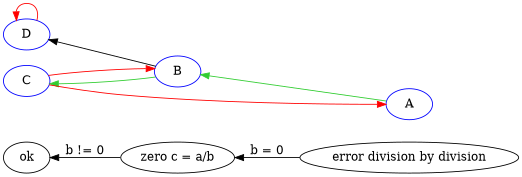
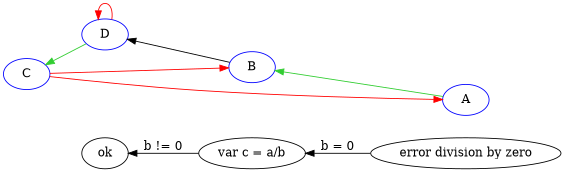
(107, 82) -> (70, 52)
(178, 158) -> (252, 153)
(409, 158) -> (466, 153)
